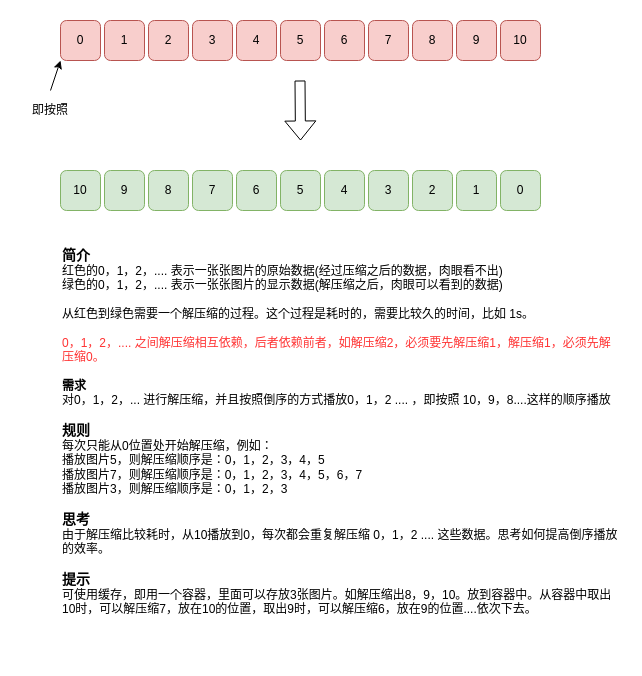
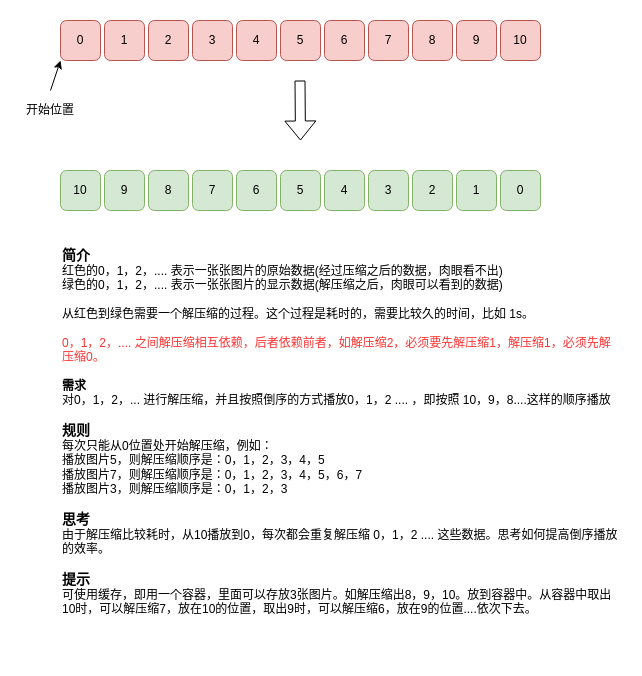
(51, 111) -> (51, 111)
